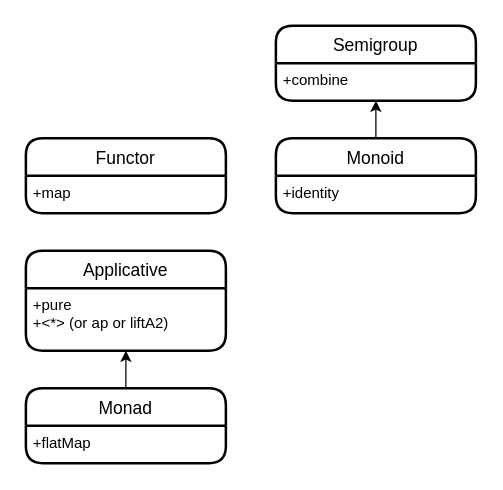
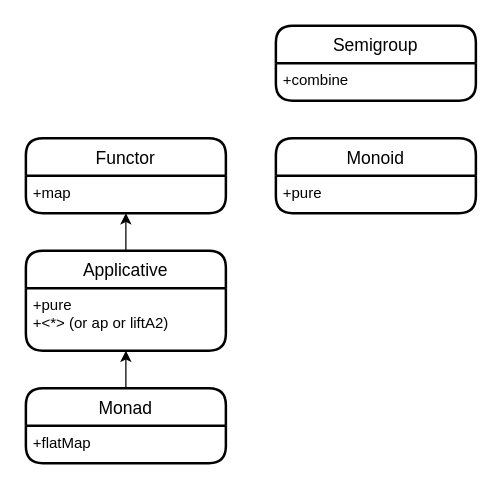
(376, 124) -> none
(316, 193) -> (304, 193)
none -> (126, 235)
